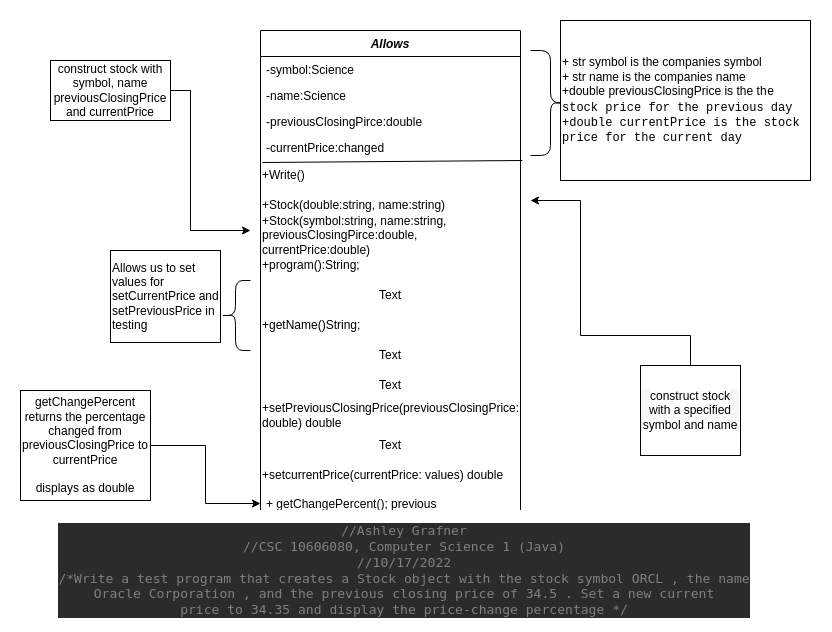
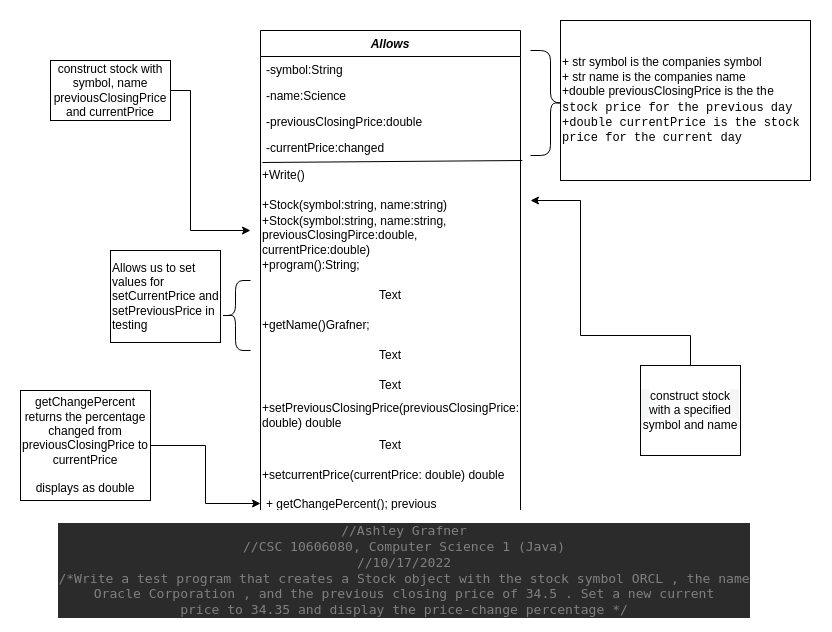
(312, 70) -> (308, 70)
(351, 122) -> (351, 122)
(366, 206) -> (366, 206)
(317, 326) -> (321, 326)
(392, 476) -> (392, 476)
